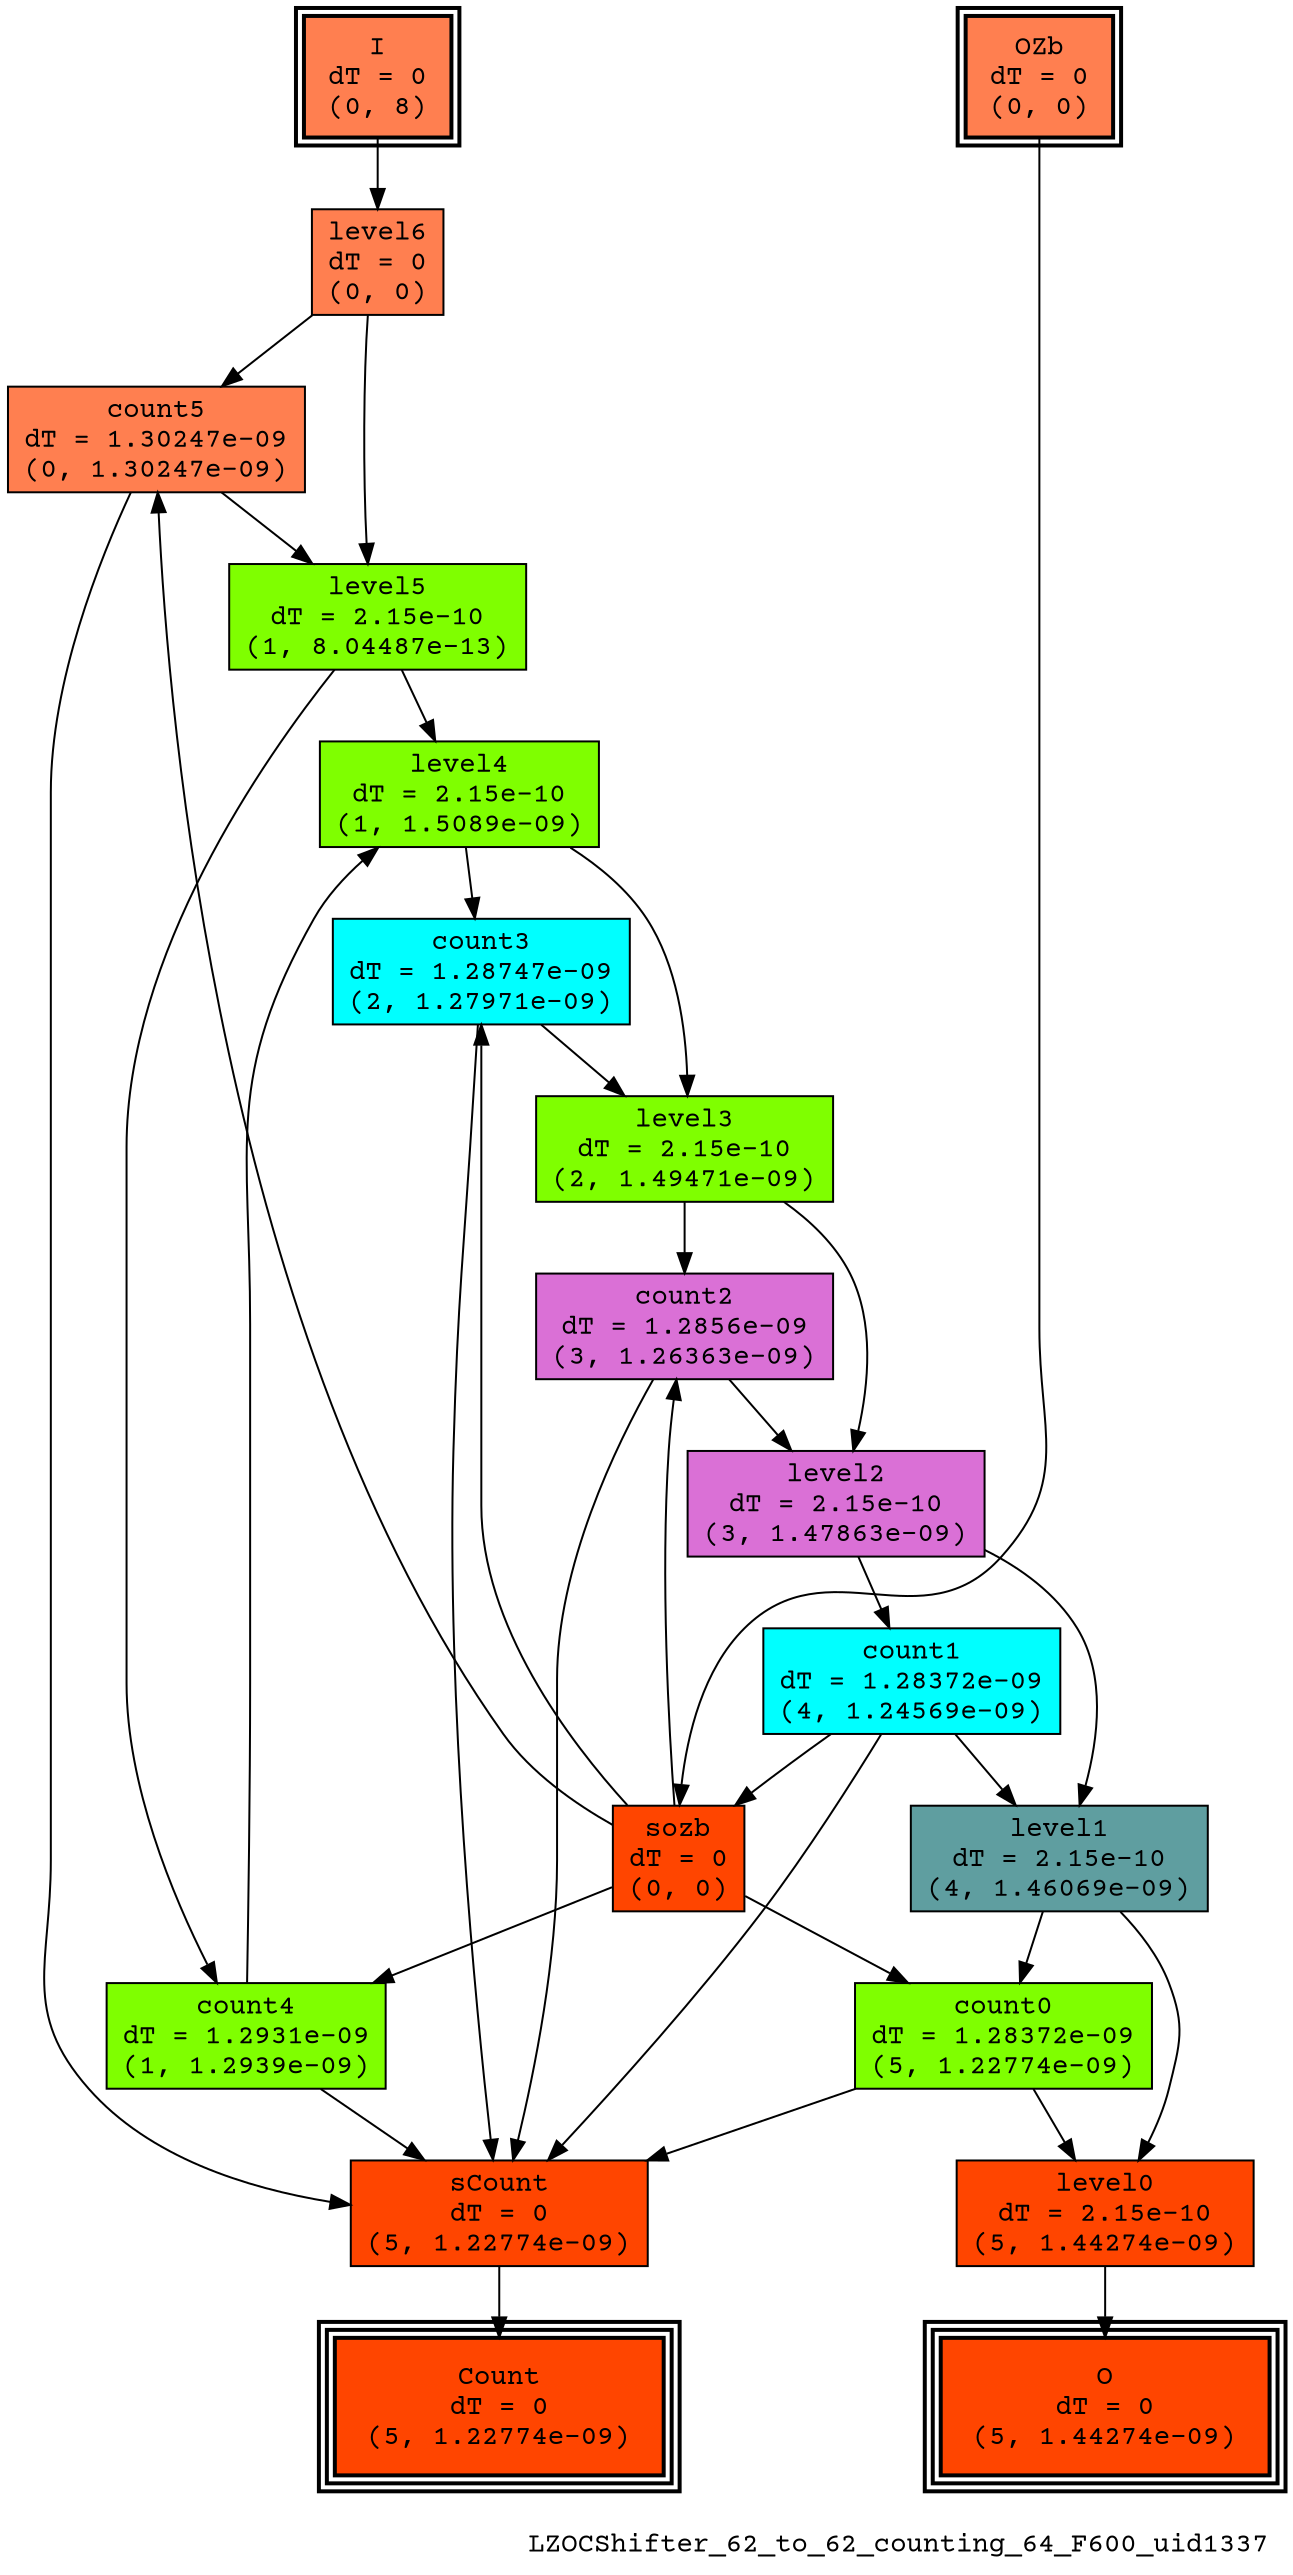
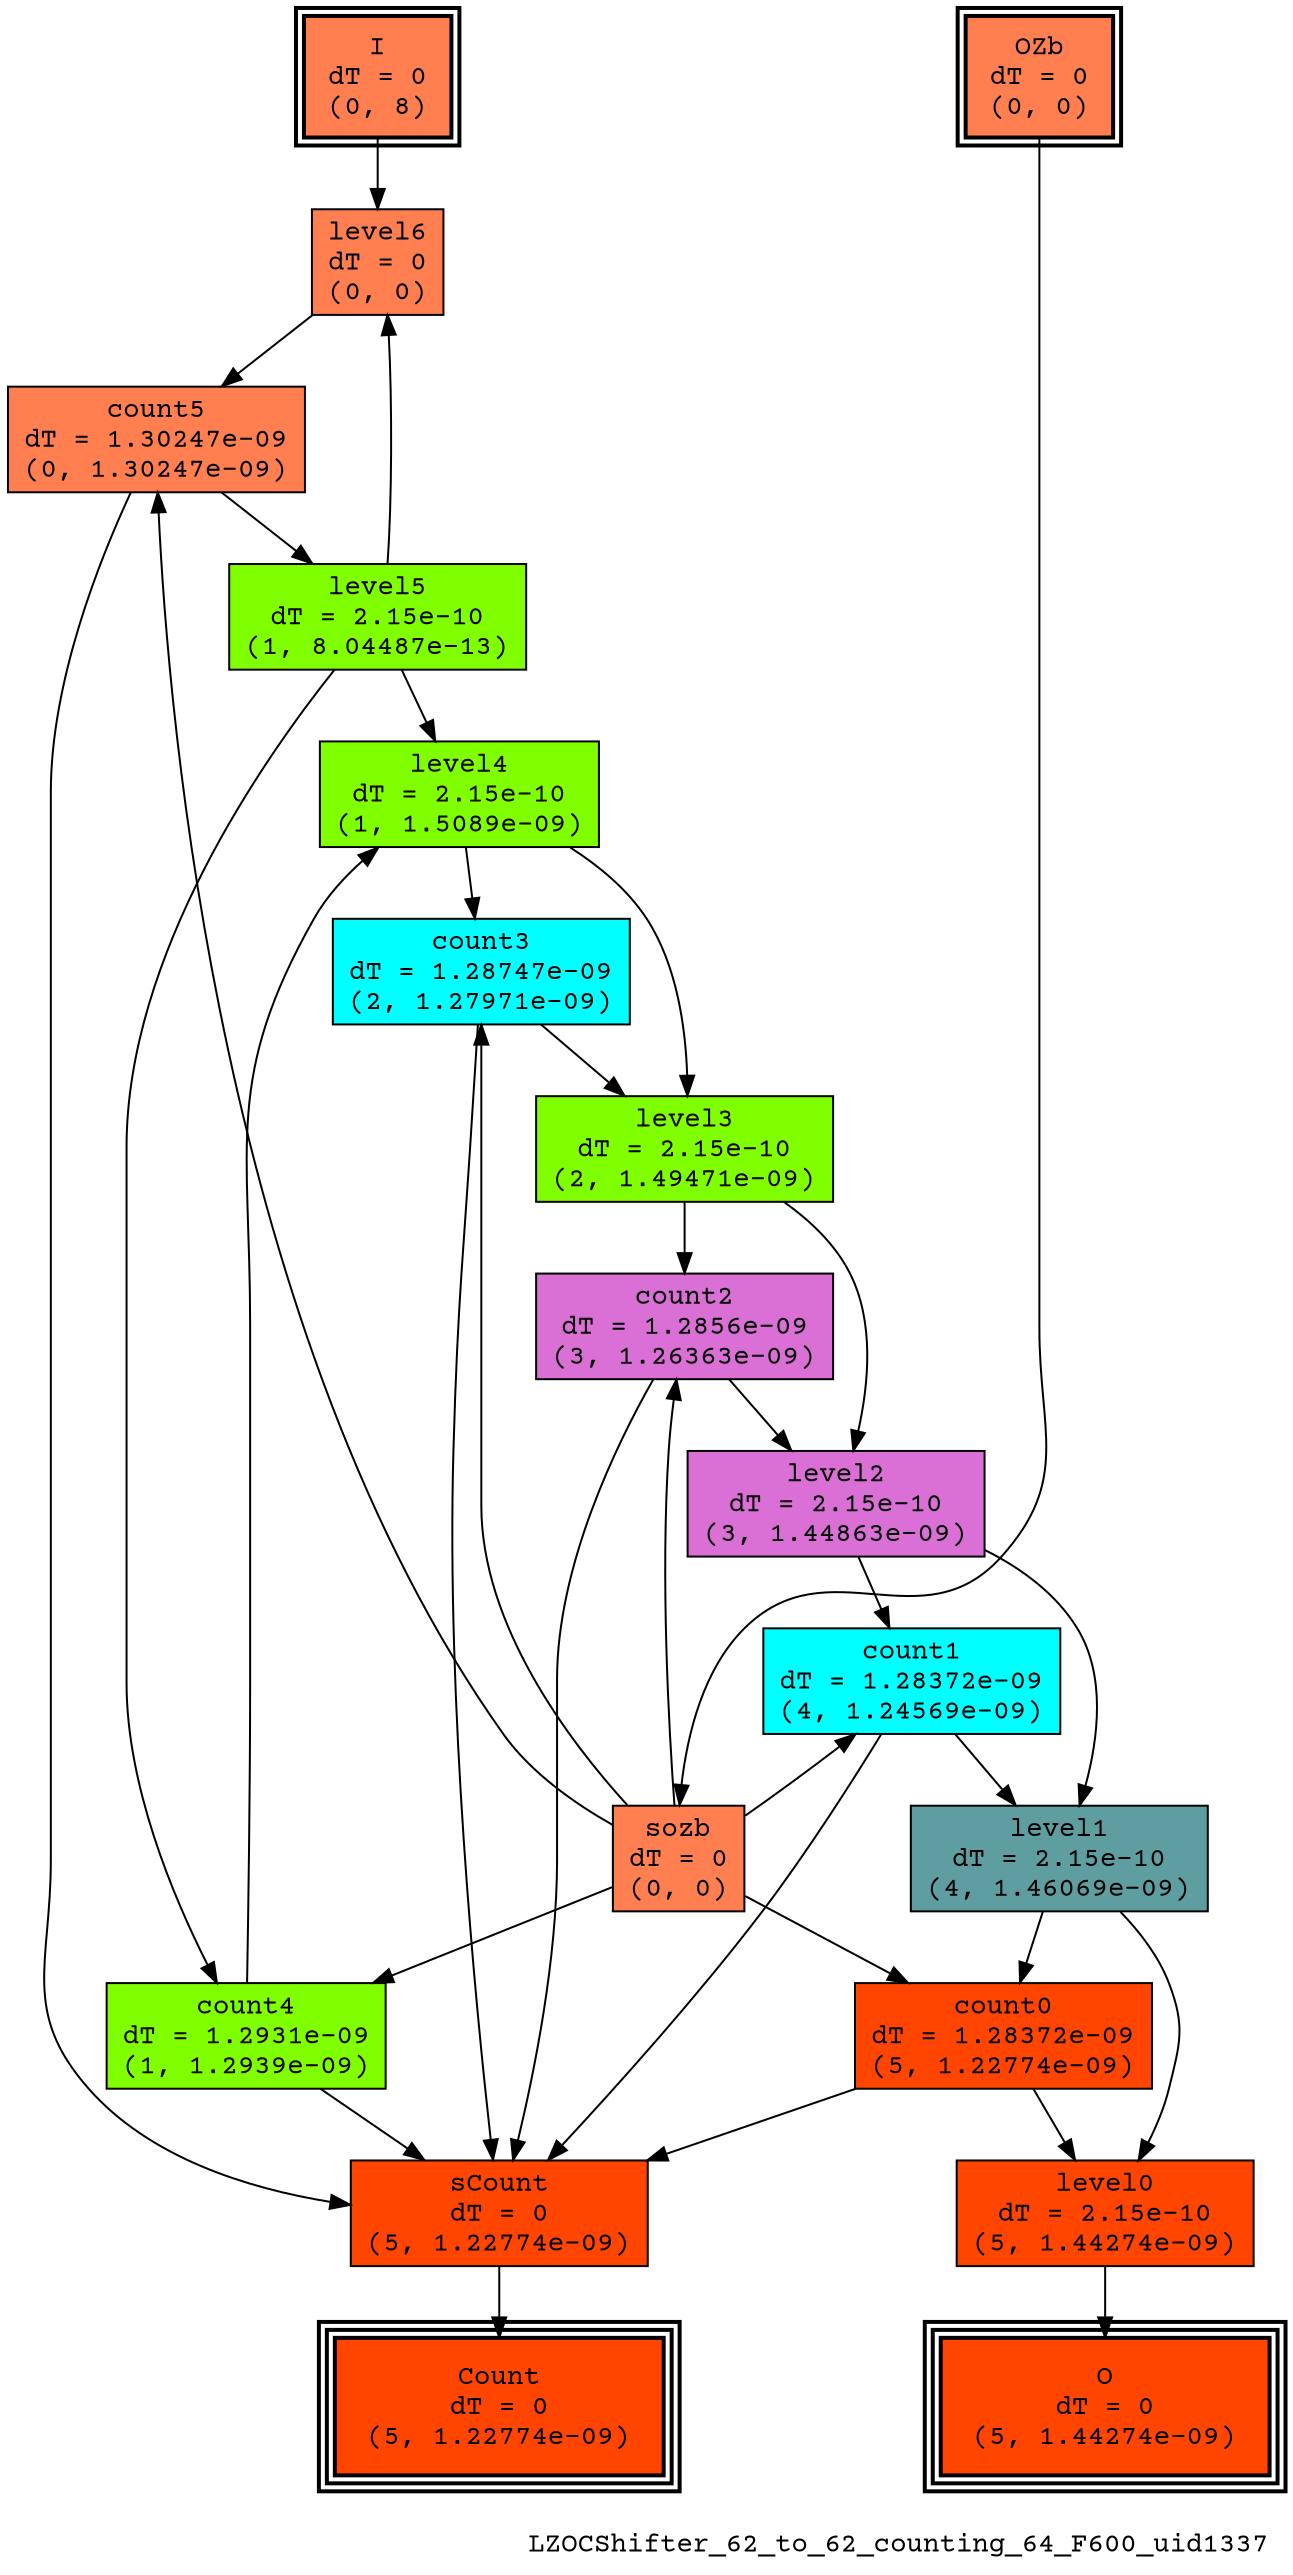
(364, 429) -> (391, 449)
(836, 1504) -> (836, 1504)
(791, 1763) -> (793, 1782)
(679, 1859) -> (679, 1859)
(1004, 2036) -> (1004, 2036)
